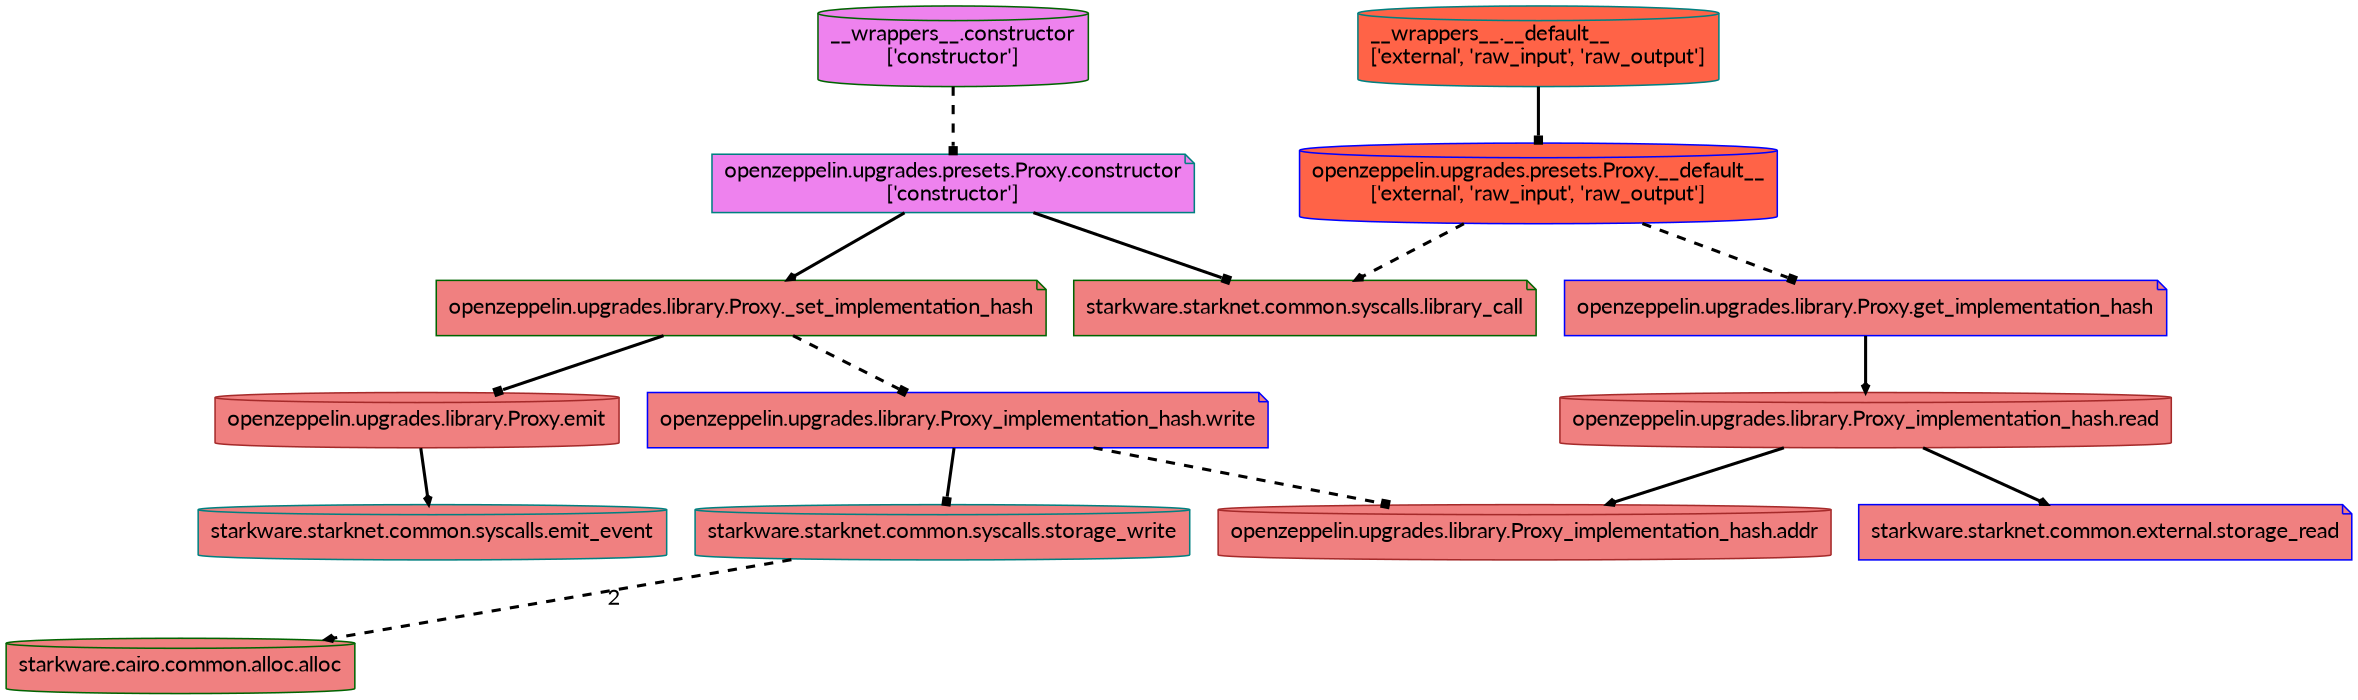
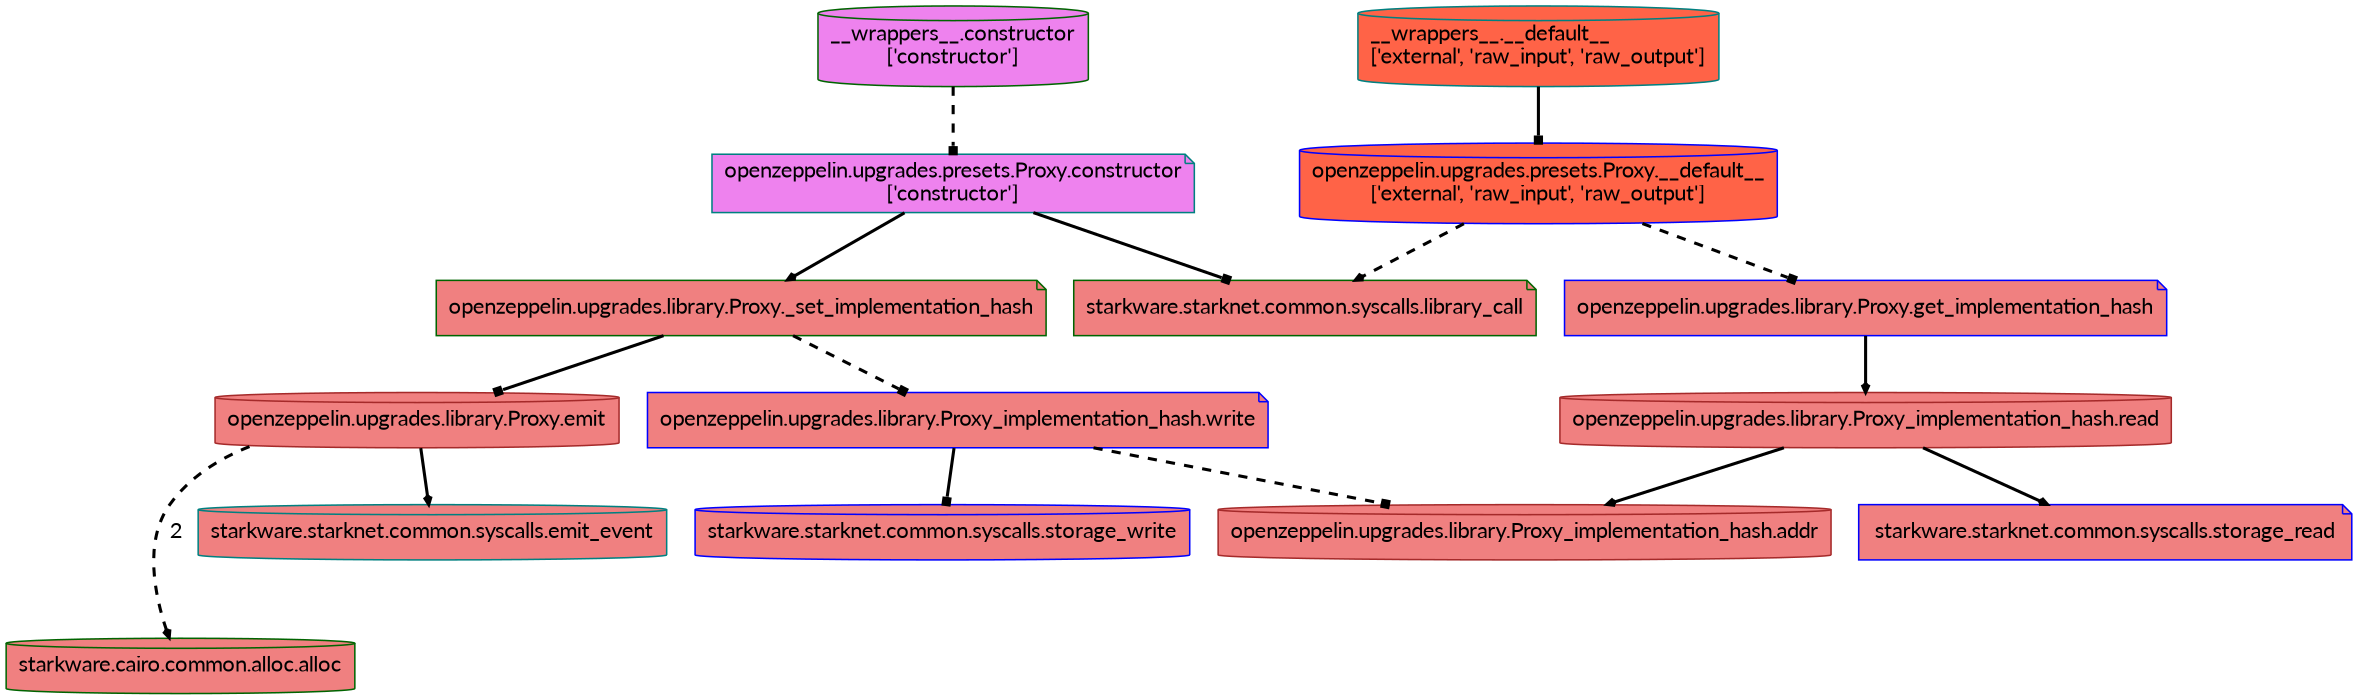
(942, 532) -> (942, 532)
(2105, 532) -> (2105, 532)
(562, 599) -> (162, 518)
